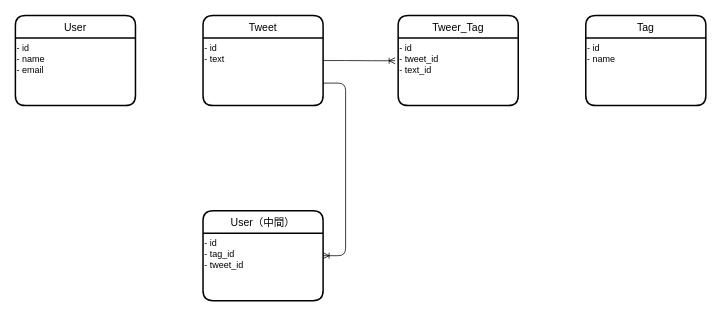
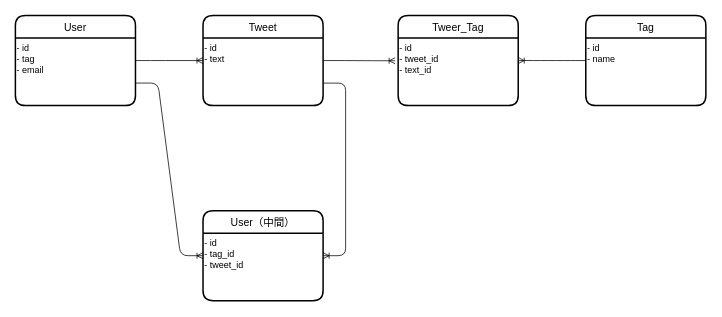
(31, 59) -> (31, 59)
none -> (169, 60)
none -> (551, 60)
none -> (170, 174)
